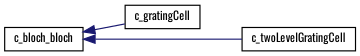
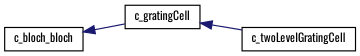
(169, 39) -> (227, 27)
